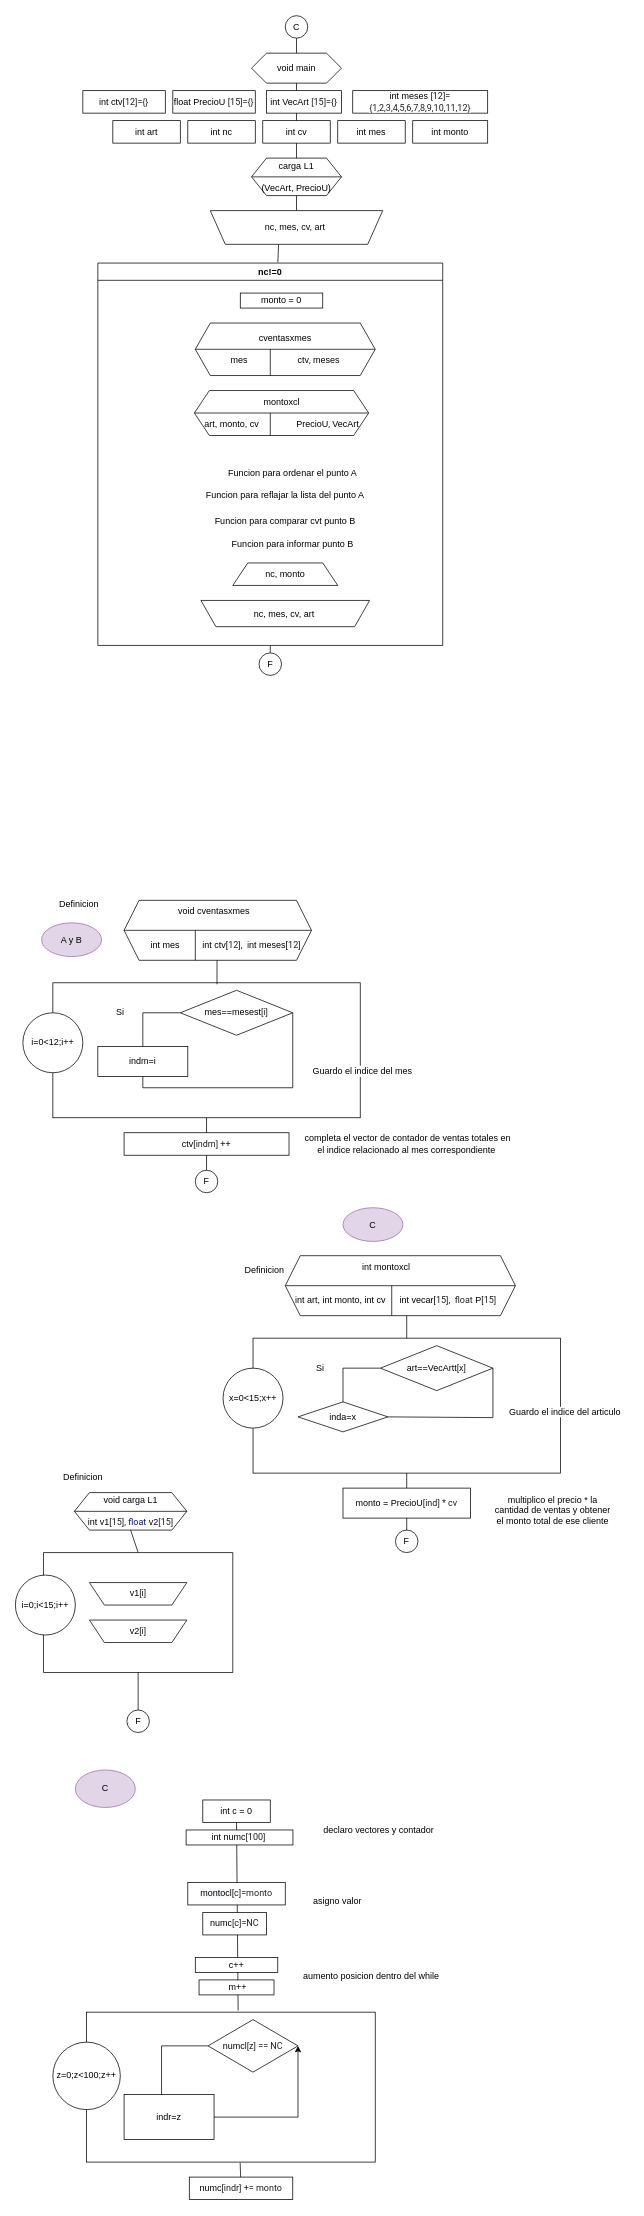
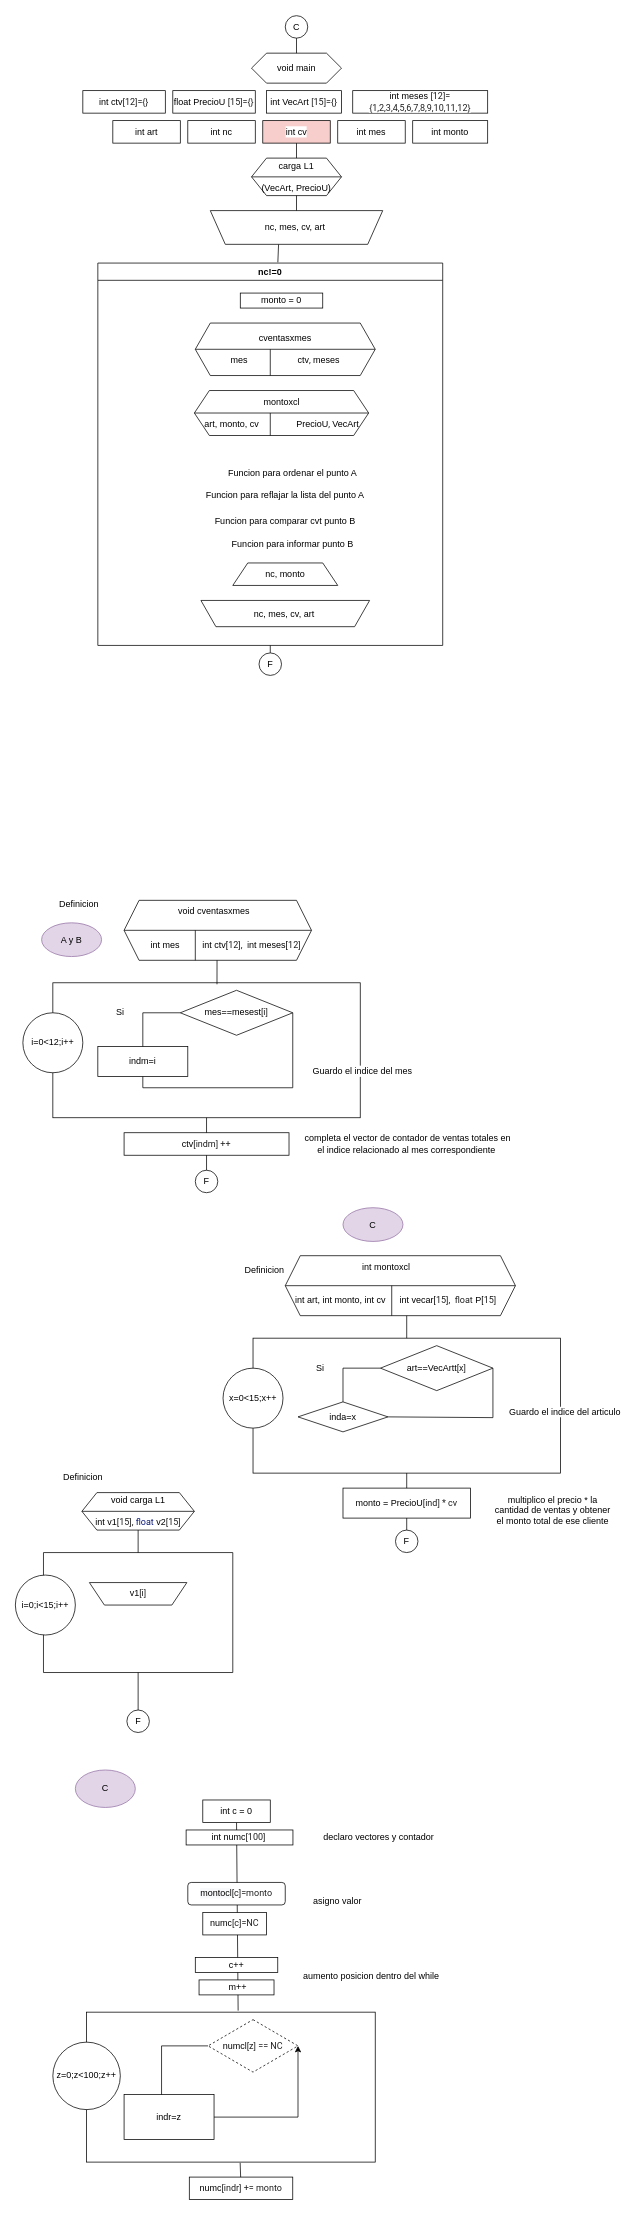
(297, 117) -> (297, 144)
(297, 132) -> (297, 132)
(131, 1512) -> (138, 1512)
(138, 1632) -> none
(379, 1830) -> (379, 1838)
(237, 1894) -> (237, 1894)
(253, 2046) -> (253, 2046)
